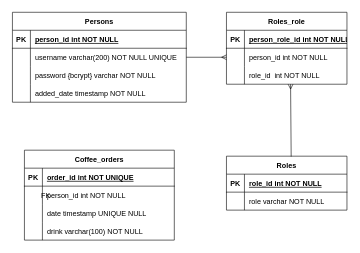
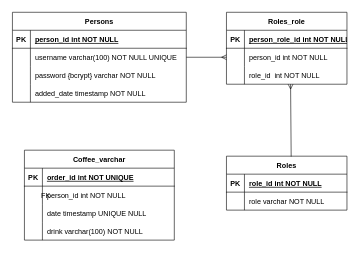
(106, 58) -> (106, 58)
(99, 160) -> (99, 160)
